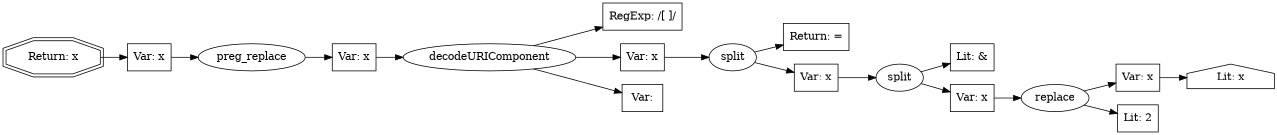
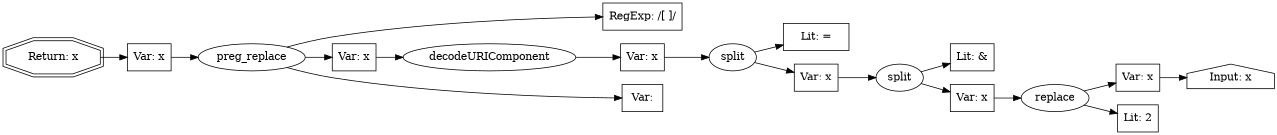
(564, 37) -> (440, 24)
(816, 37) -> (816, 37)
(1231, 78) -> (1231, 78)
(574, 80) -> (450, 91)
